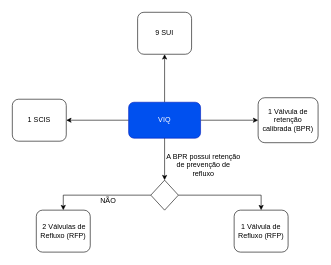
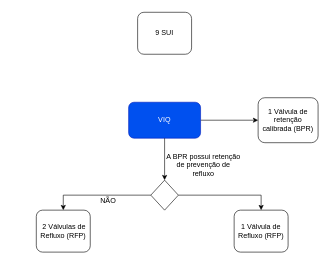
(165, 80) -> none
(39, 120) -> none
(71, 120) -> none
